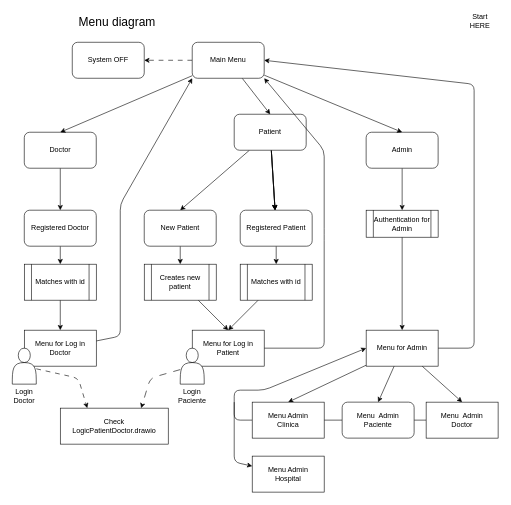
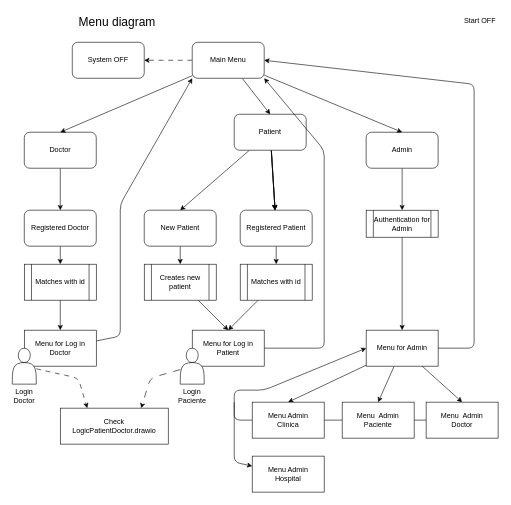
(480, 21) -> (480, 21)
(378, 420) -> (378, 420)
